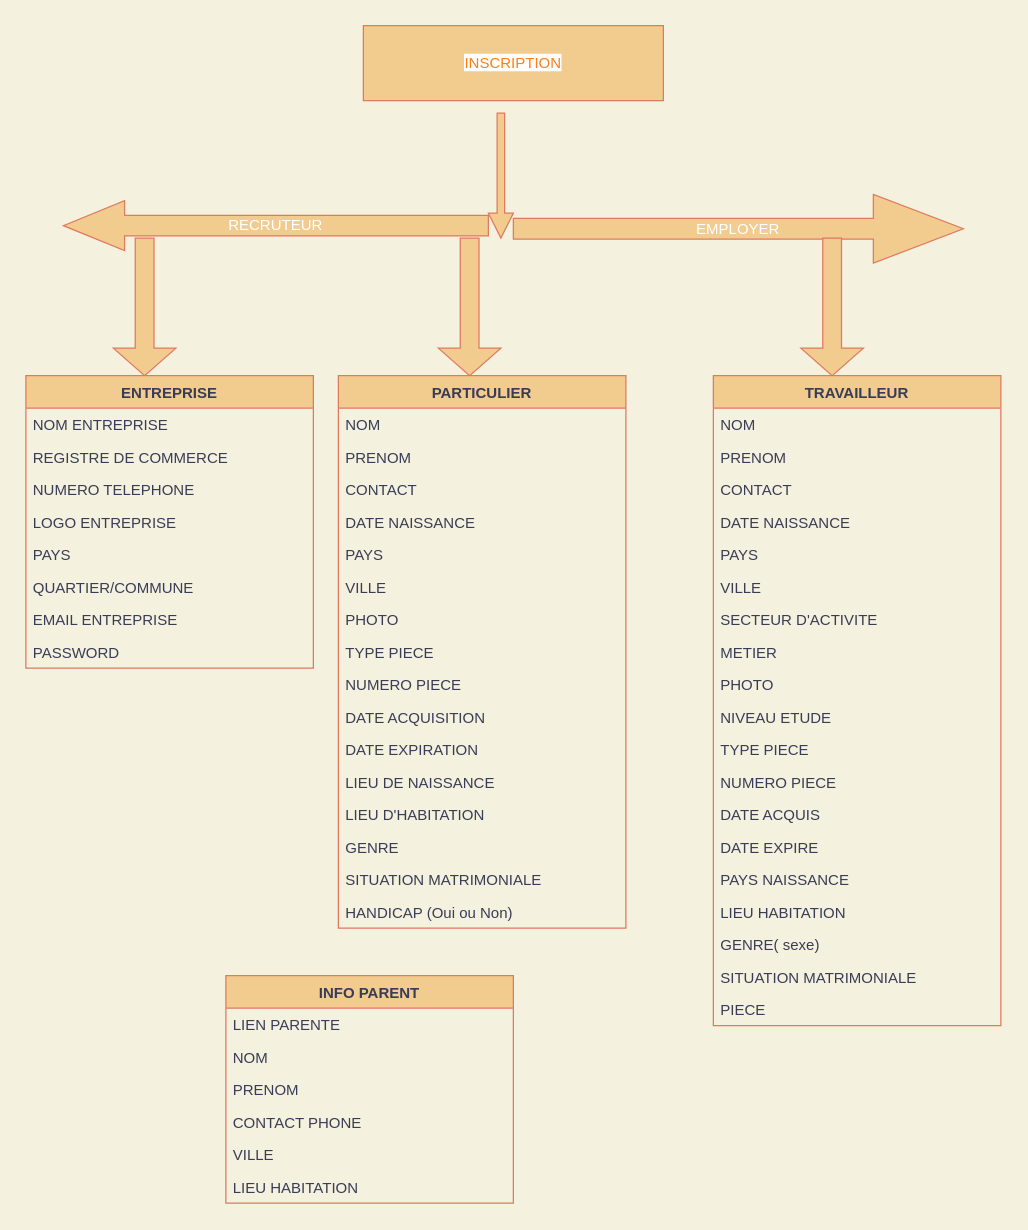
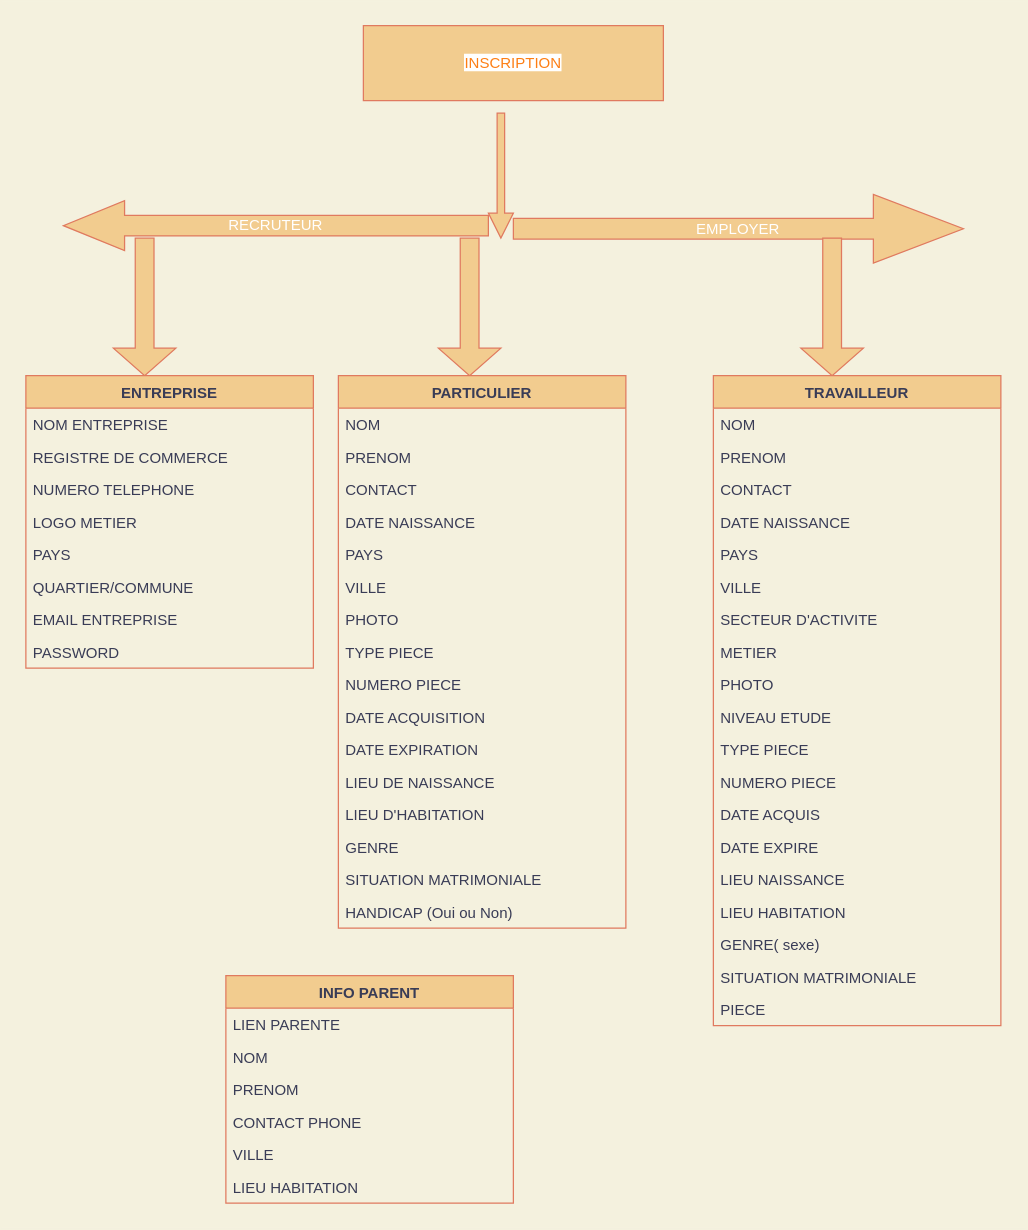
(94, 523) -> (77, 523)
(777, 880) -> (777, 880)
